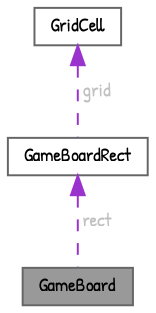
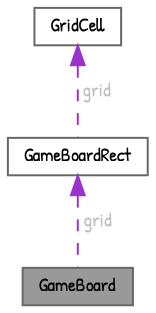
(96, 222) -> (96, 222)
